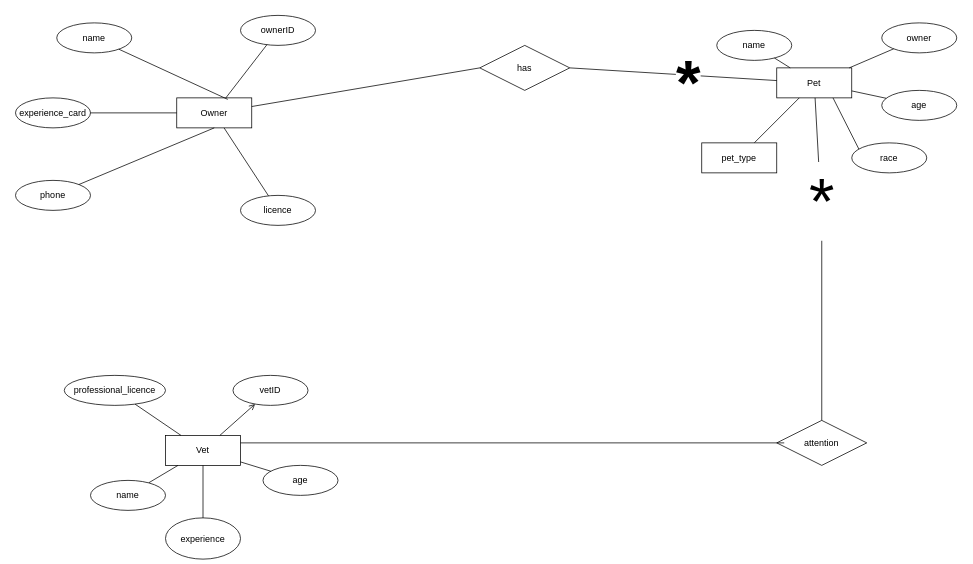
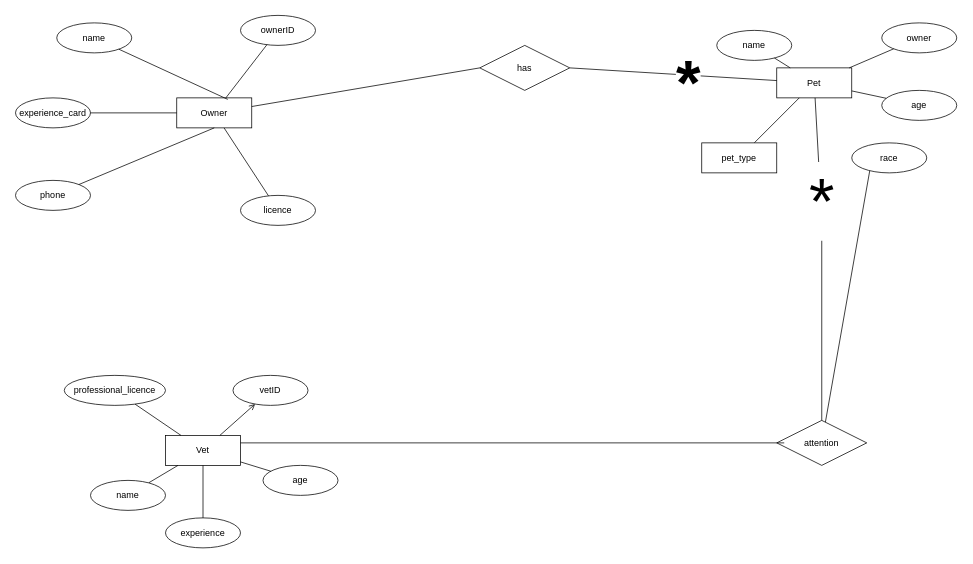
(846, 124) -> (848, 296)
(203, 539) -> (203, 533)
